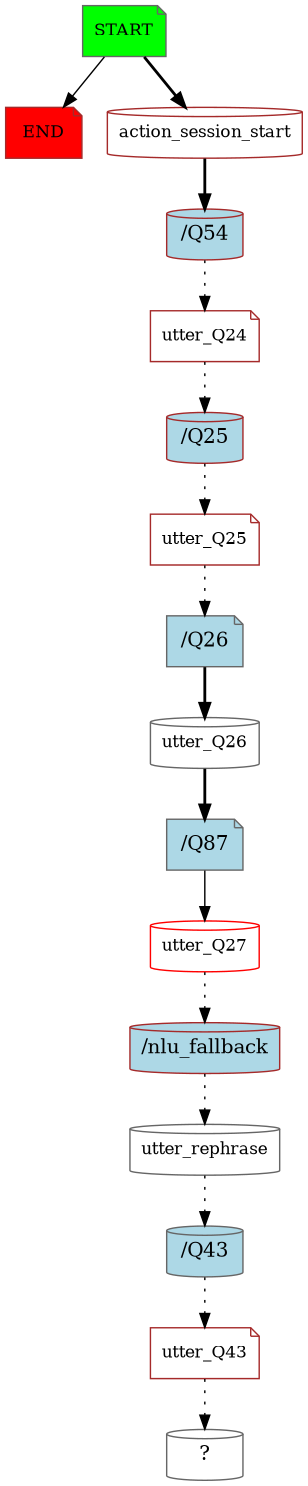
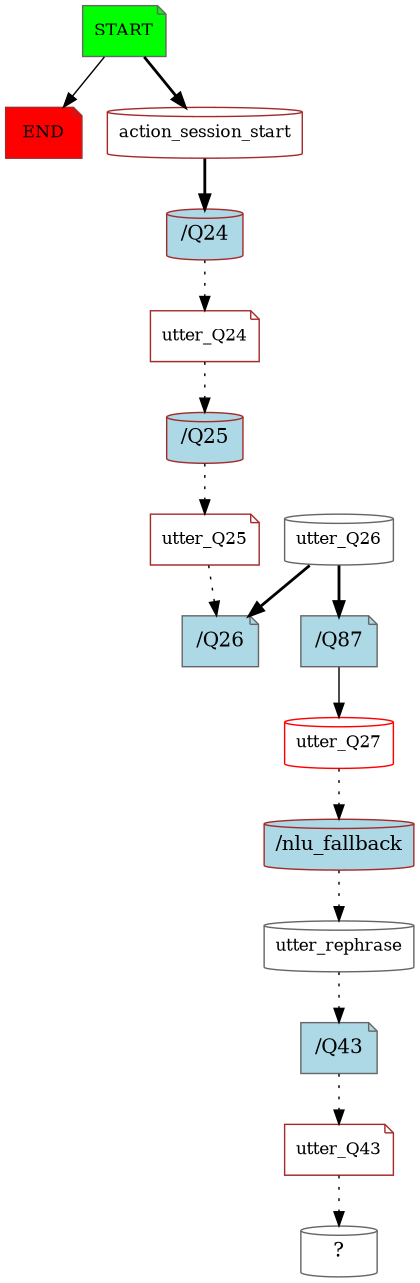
(205, 234) -> (205, 234)
(205, 685) -> (285, 586)
(205, 1251) -> (339, 1048)
